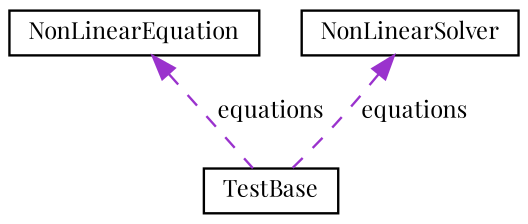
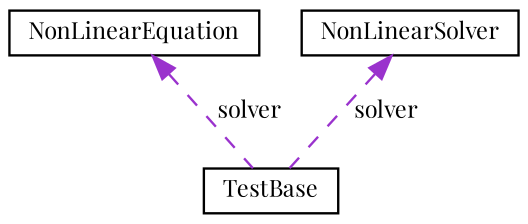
(269, 112) -> (247, 112)
(412, 112) -> (384, 112)
